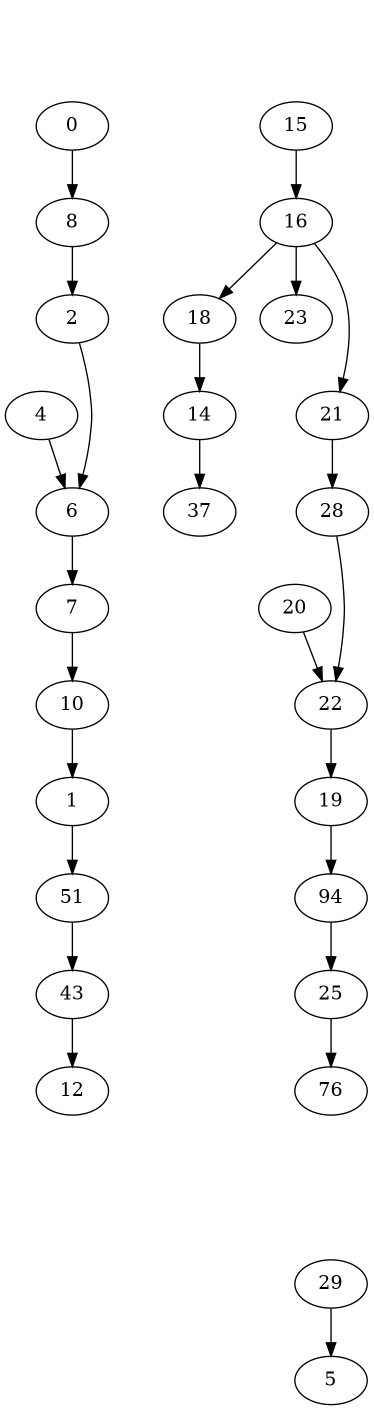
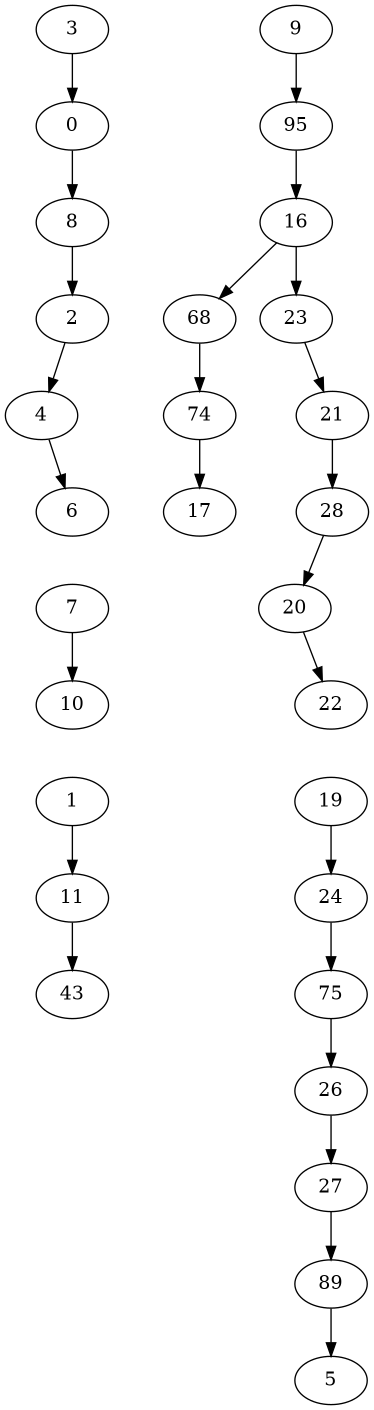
none -> (72, 29)
none -> (296, 29)
(296, 126) -> (296, 126)
(347, 307) -> (312, 361)
(200, 319) -> (200, 319)
(91, 409) -> (59, 361)
(200, 415) -> (200, 415)
(200, 512) -> (200, 512)
(72, 554) -> none
(344, 602) -> (316, 554)
(72, 747) -> none
(331, 747) -> none
(72, 898) -> (72, 898)
(331, 898) -> (331, 898)
(331, 994) -> (331, 994)
(72, 1091) -> none
(331, 1091) -> (331, 1091)
none -> (331, 1187)
(331, 1284) -> (331, 1284)
